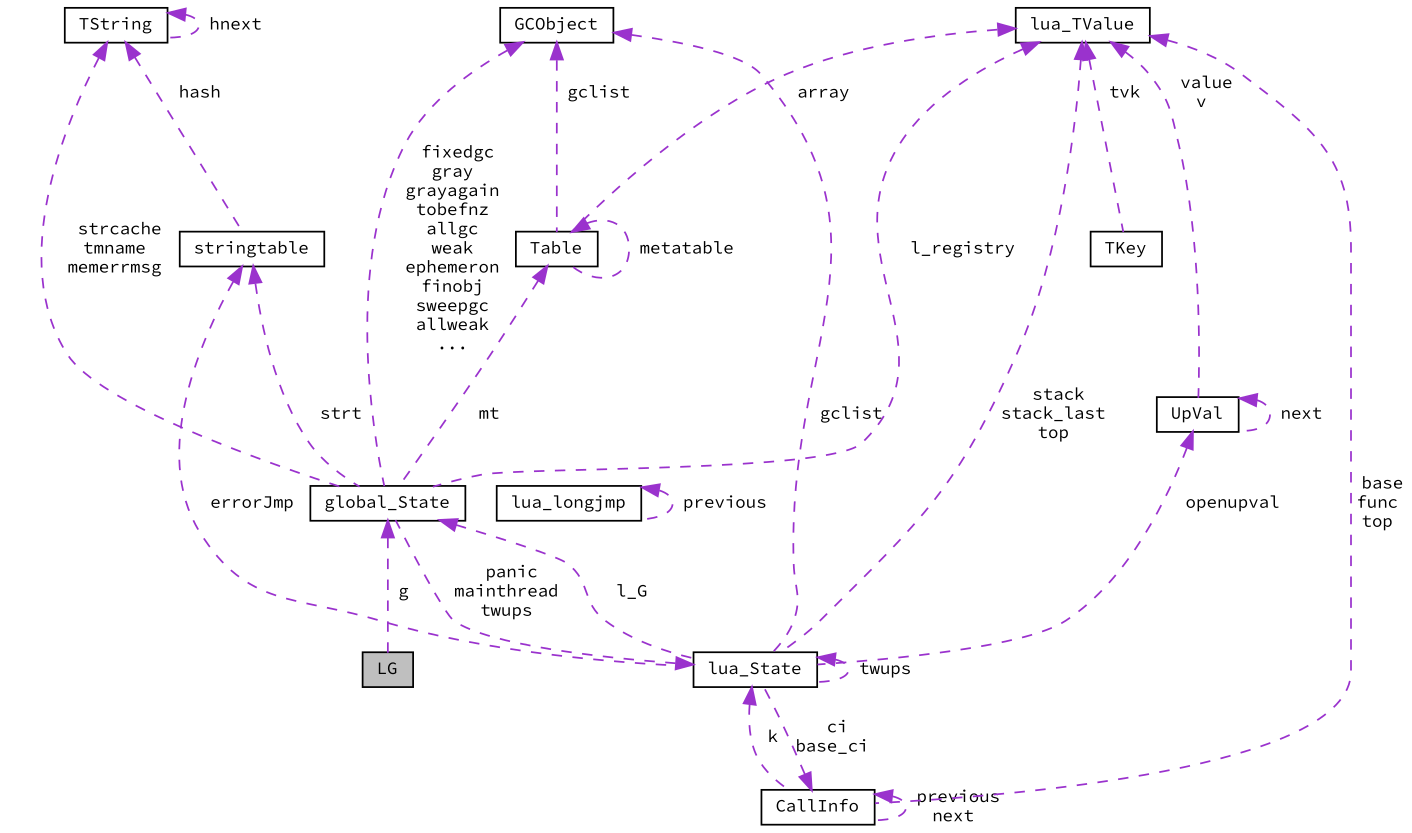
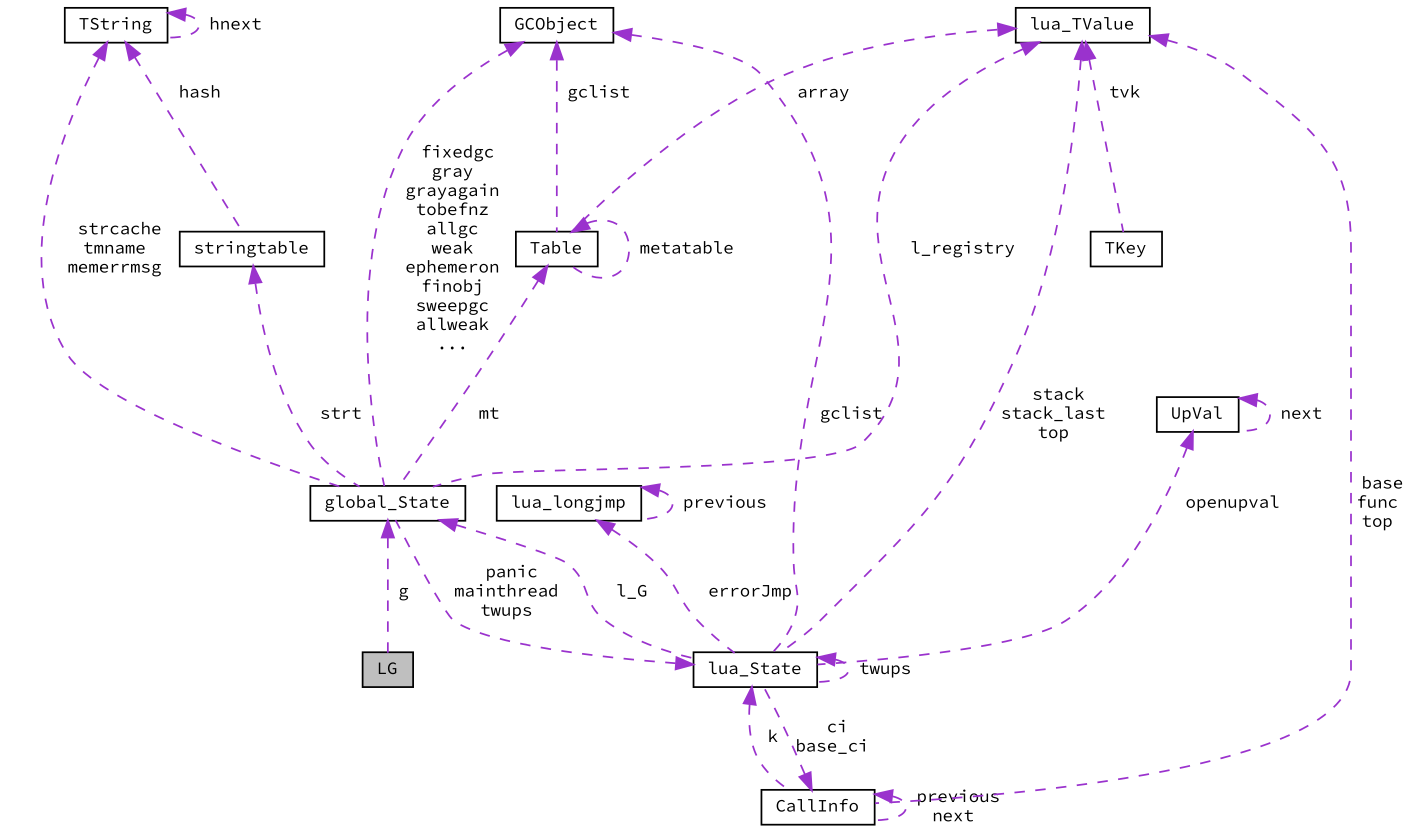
(1191, 216) -> none
(304, 603) -> (676, 589)
